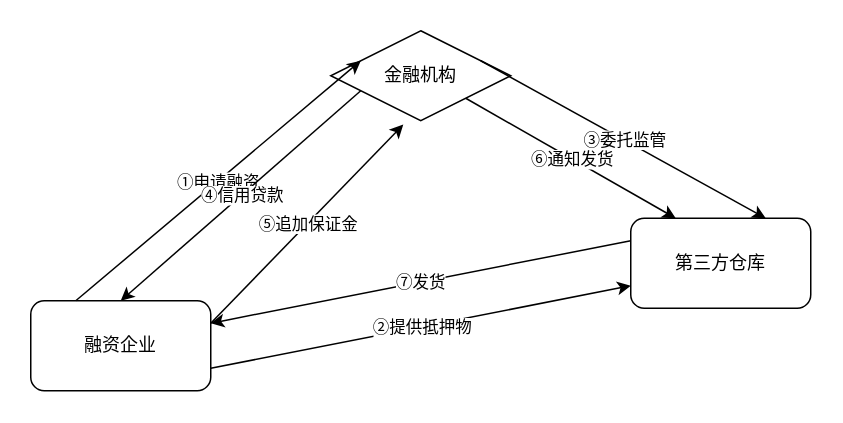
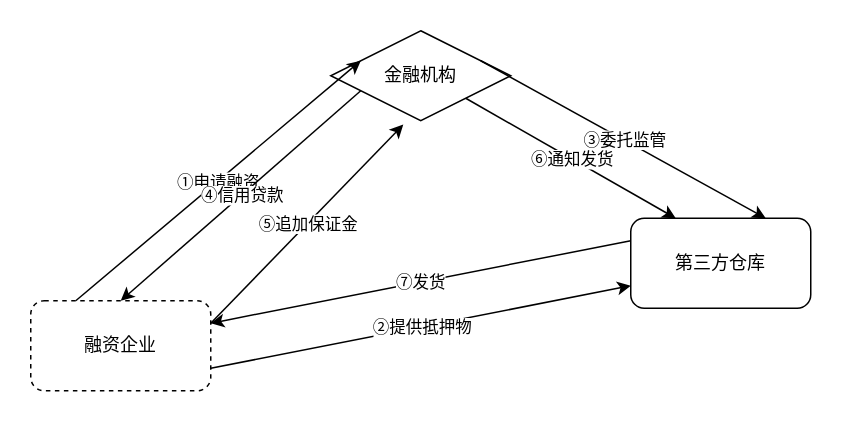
(121, 346) -> (121, 346)
